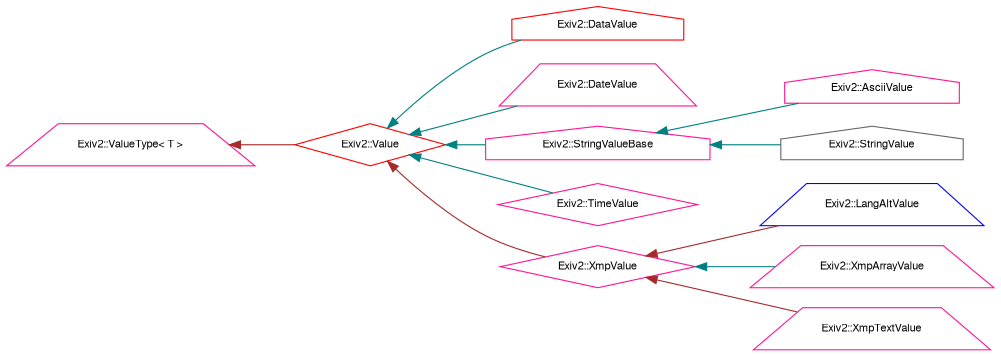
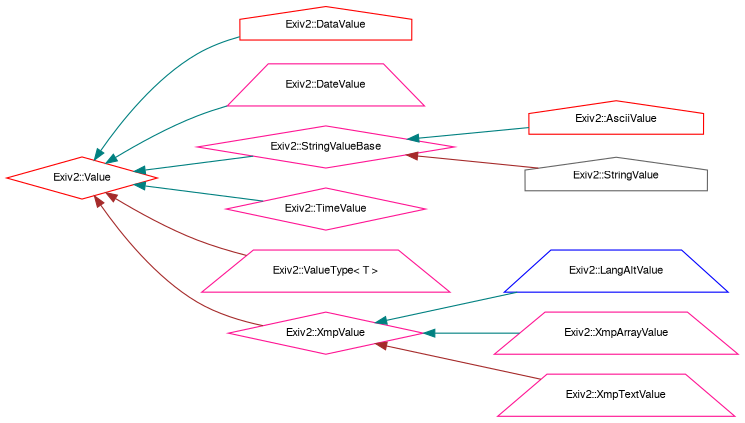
(872, 88) -> (616, 119)
(268, 145) -> (179, 232)
(598, 145) -> (326, 147)
(751, 145) -> (478, 162)
(718, 240) -> (452, 306)
